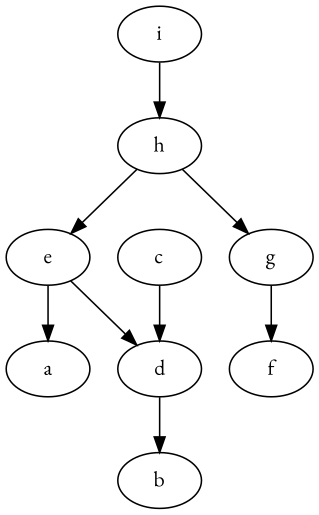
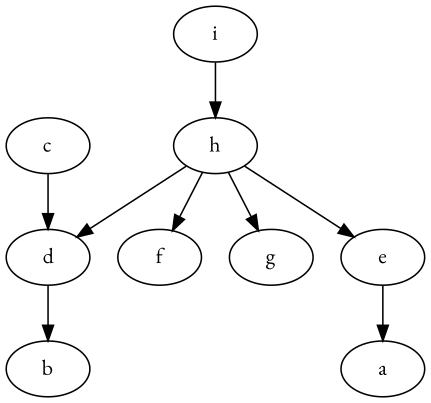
(271, 305) -> (191, 195)
(98, 308) -> (138, 197)
